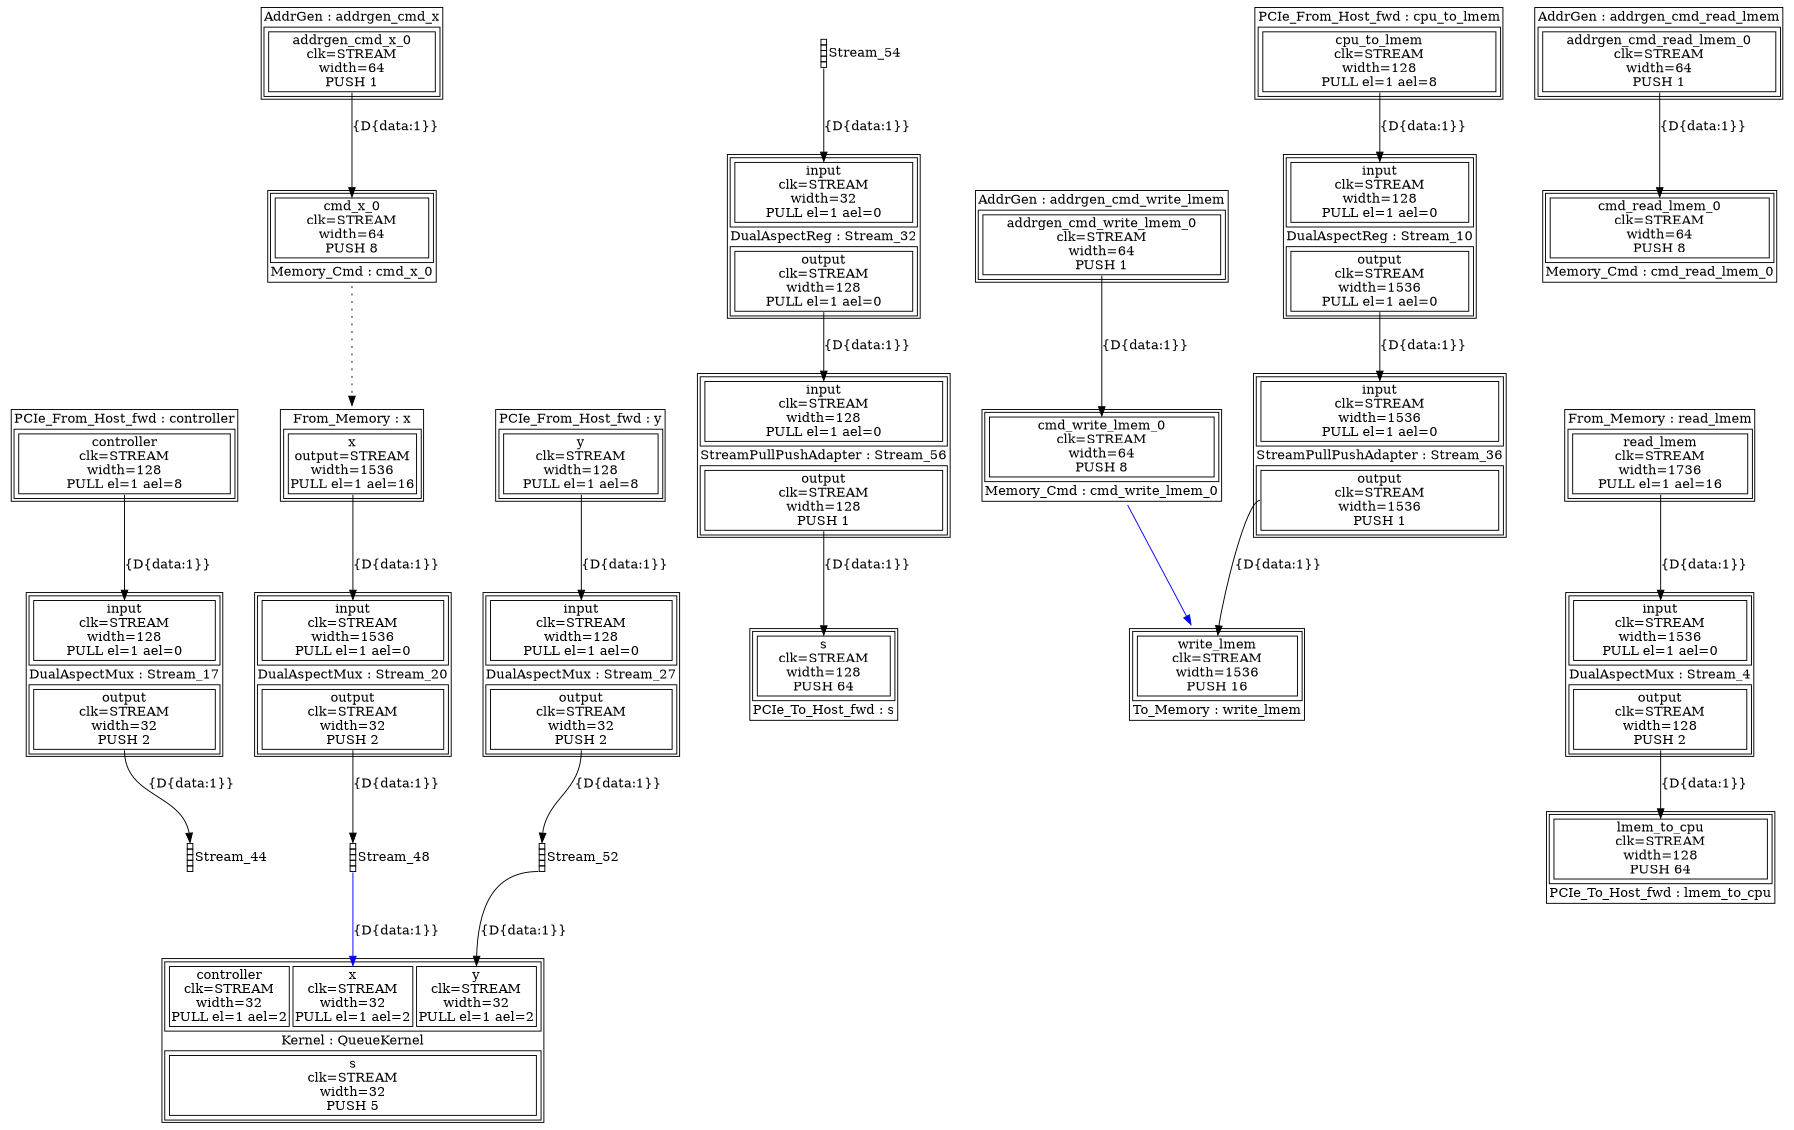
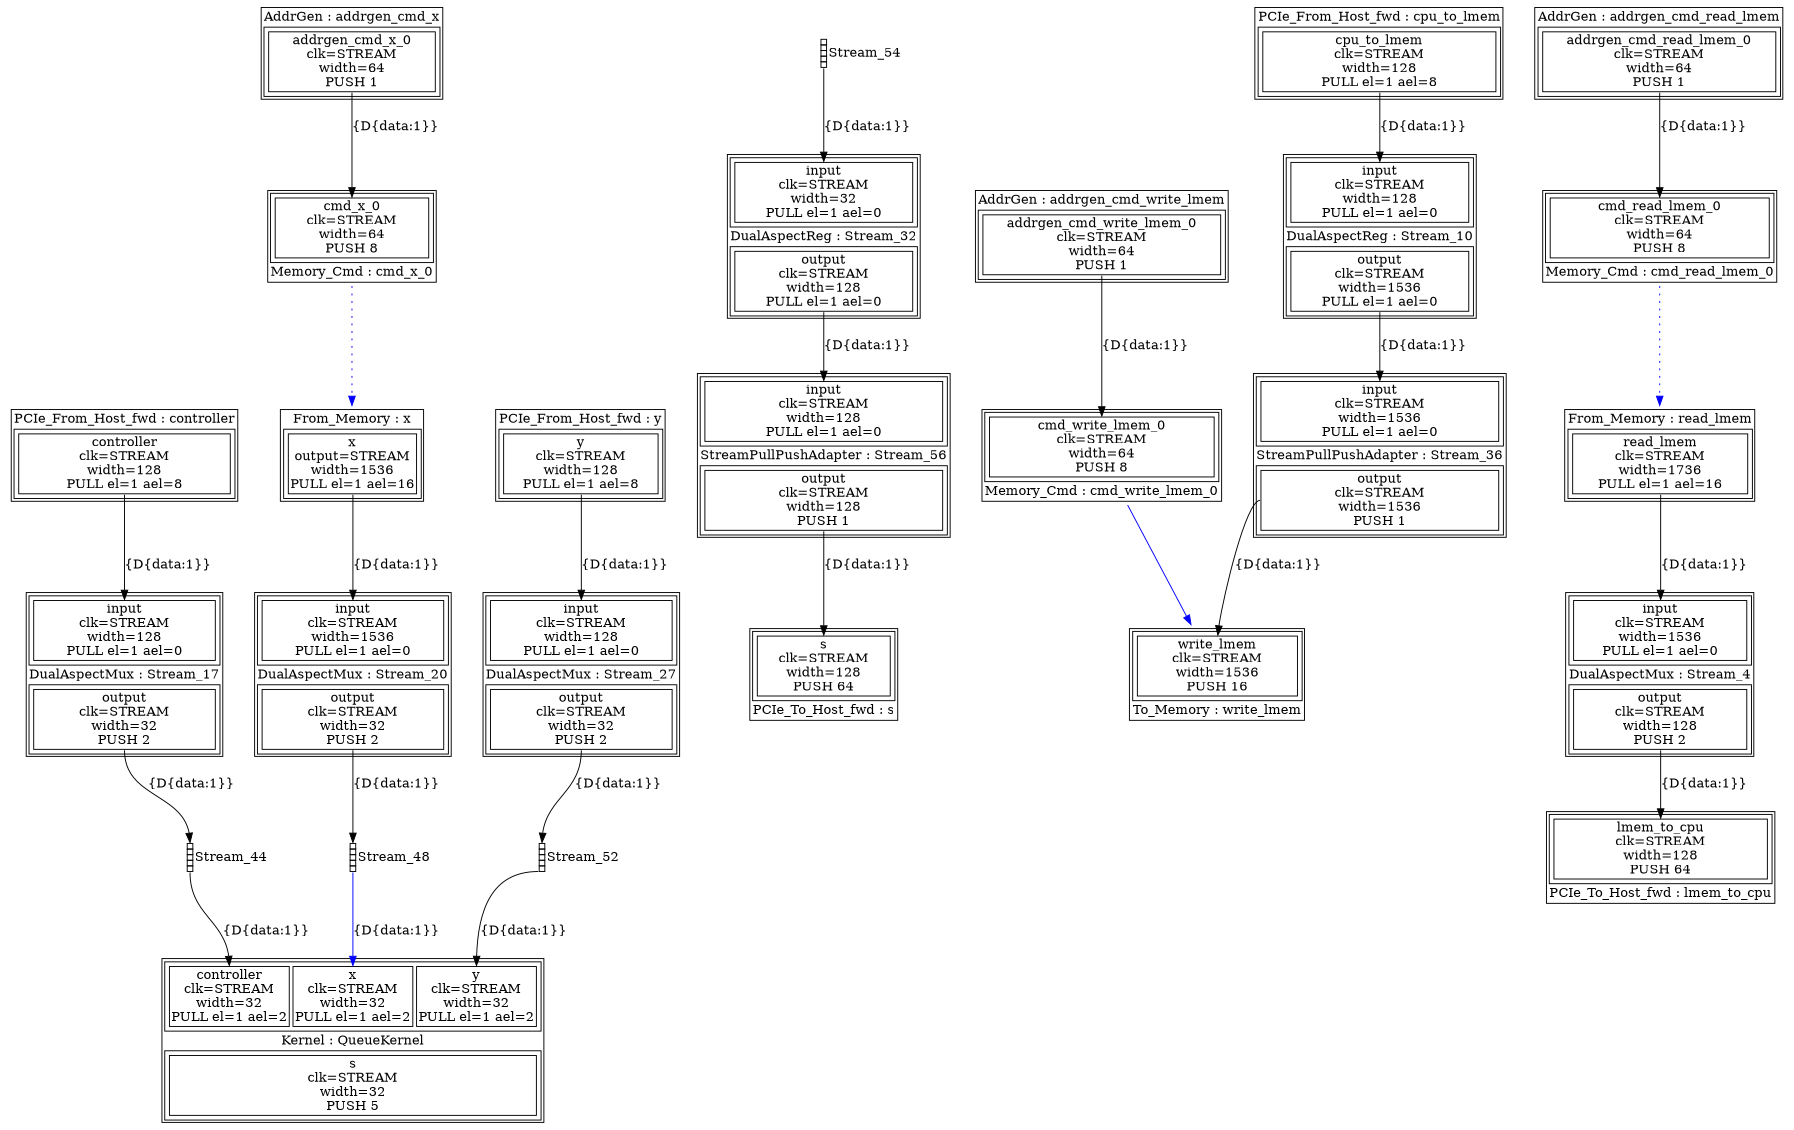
(352, 341) -> (352, 341)
none -> (1660, 341)
none -> (207, 915)
